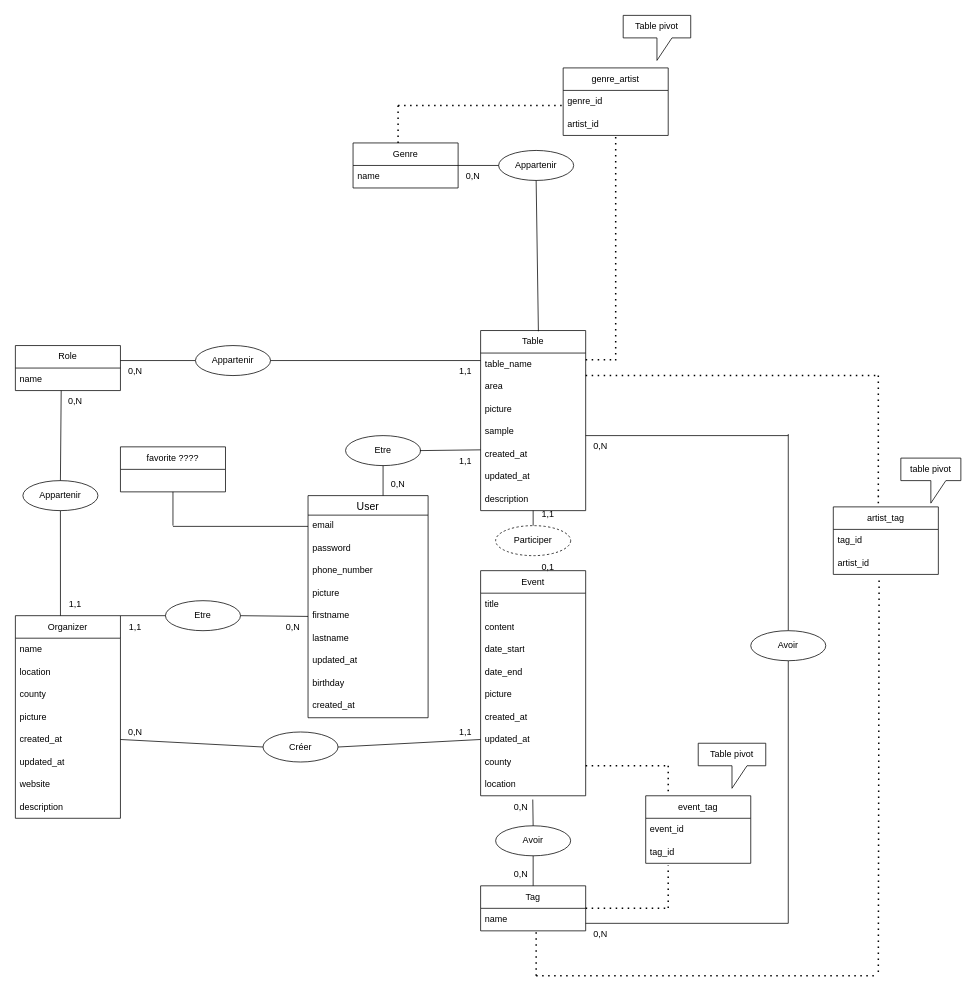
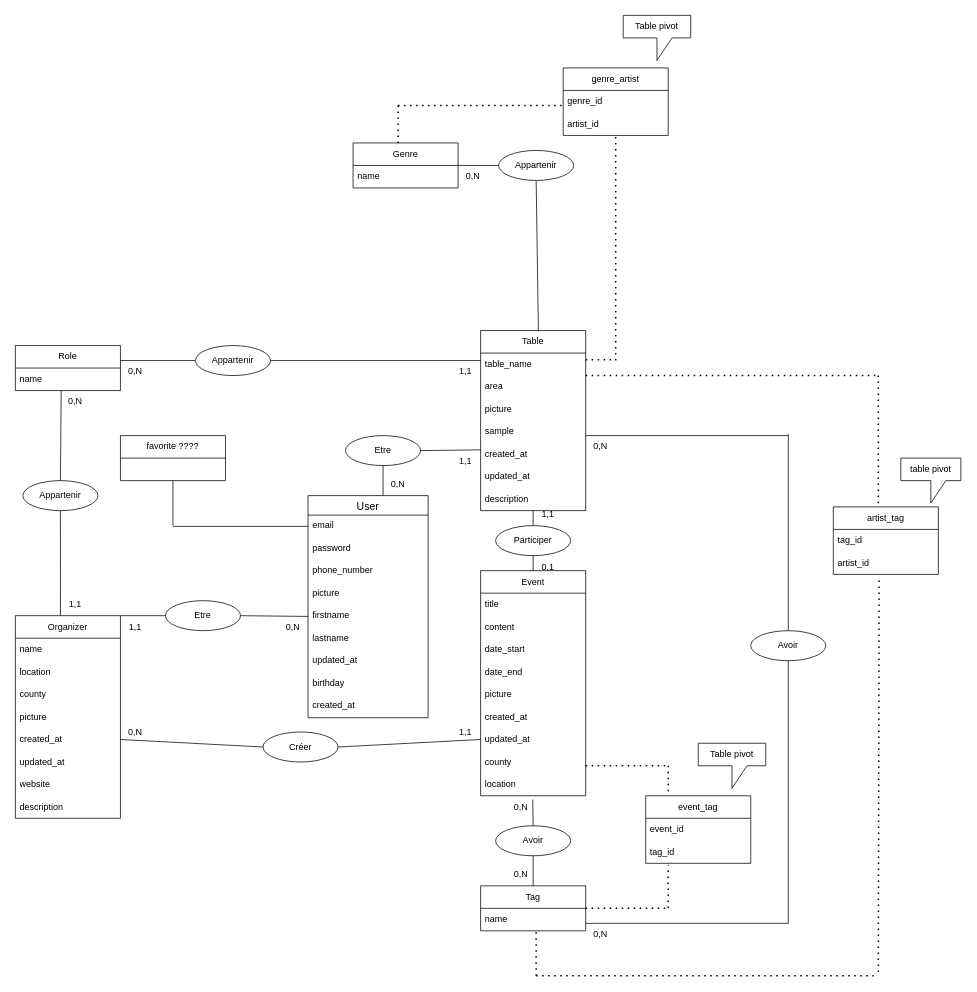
(173, 469) -> (173, 458)
(533, 540) -> (533, 540)
none -> (533, 563)
